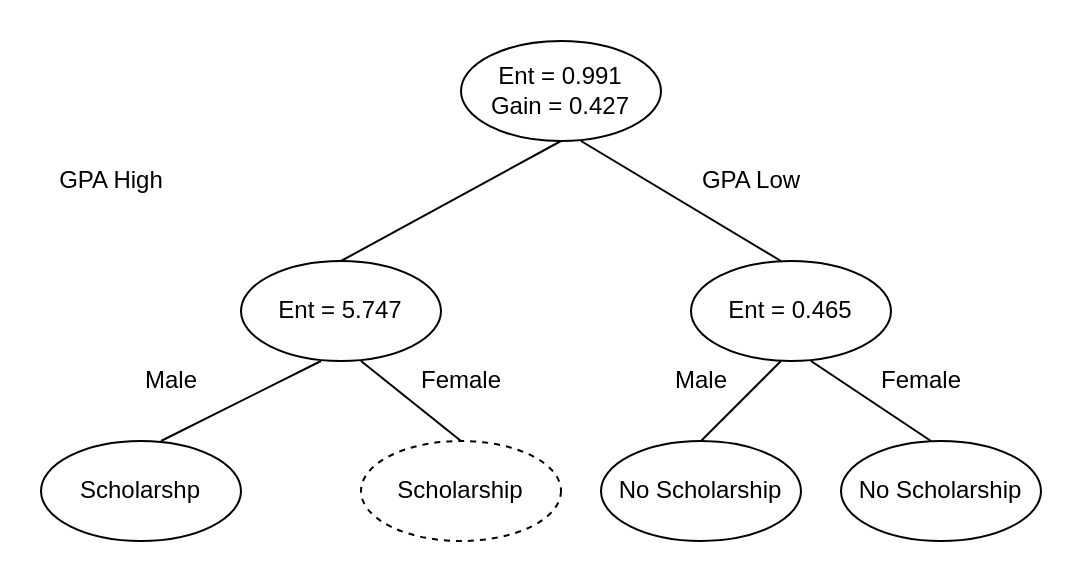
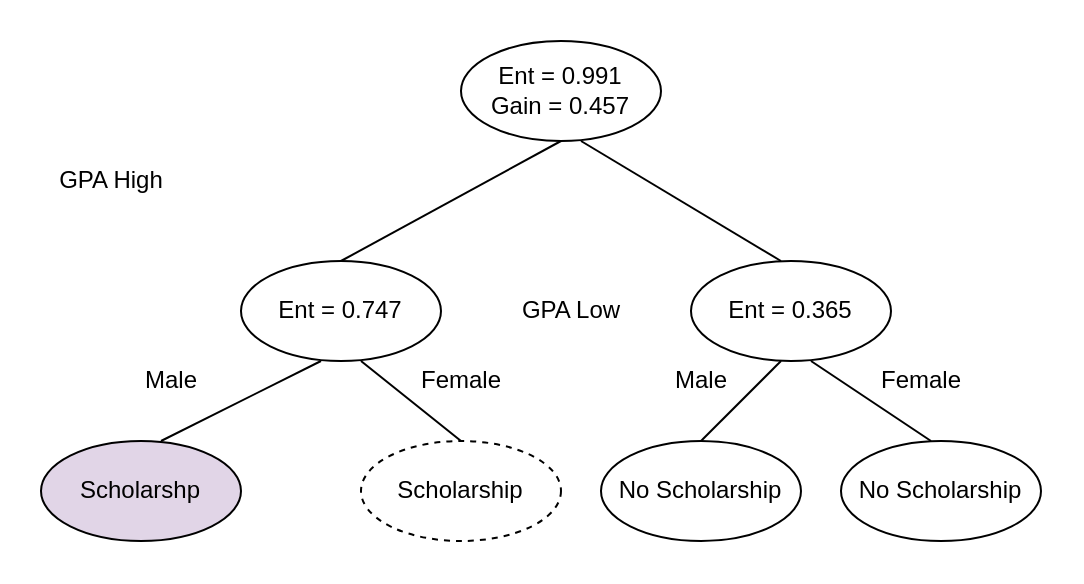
(561, 91) -> (561, 91)
(751, 181) -> (571, 311)
(341, 311) -> (341, 311)
(791, 311) -> (791, 311)
(141, 491) -> (141, 491)
